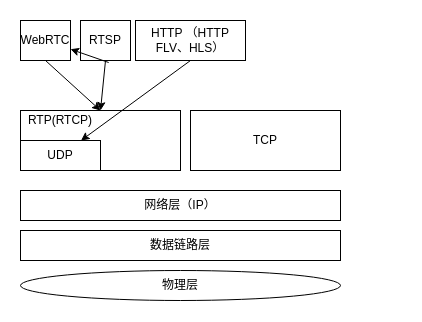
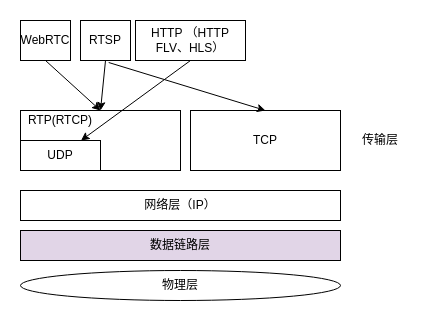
(93, 57) -> (184, 85)
none -> (381, 141)
(181, 246) -> (181, 246)
